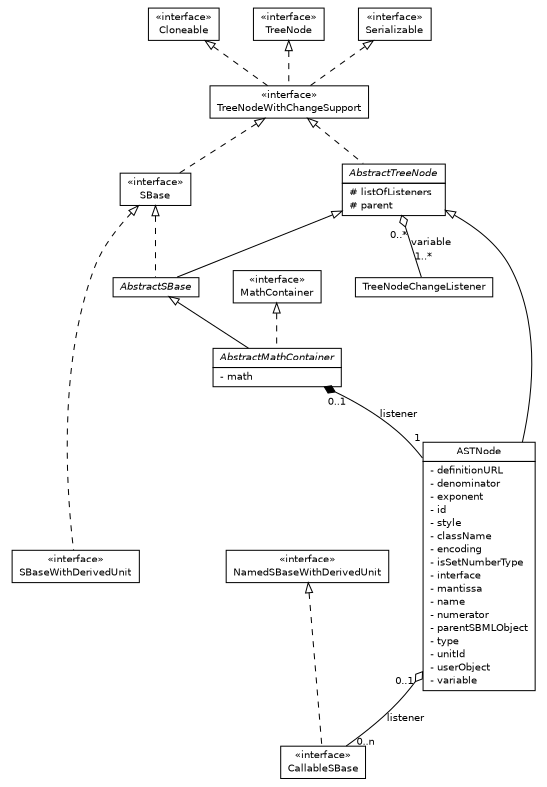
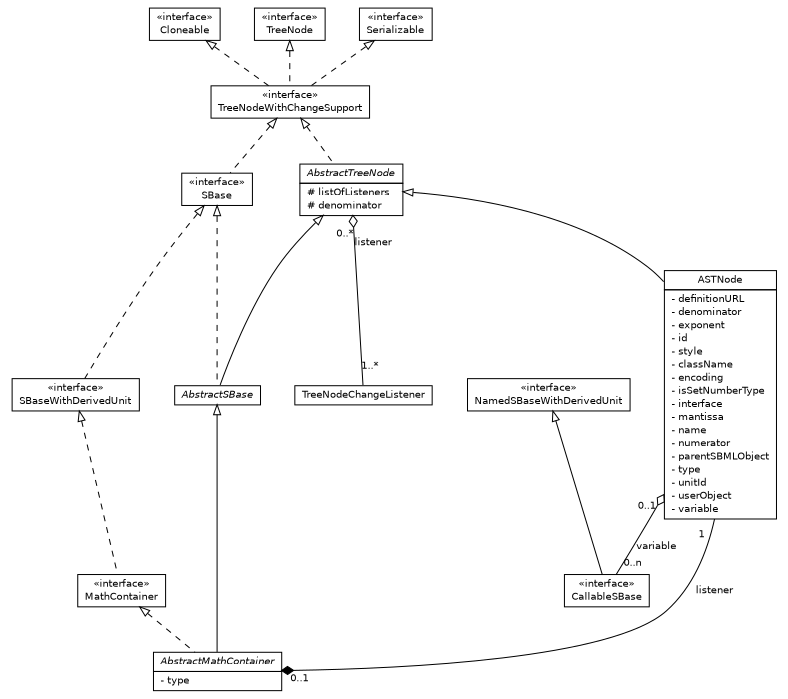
(371, 205) -> (344, 205)
(431, 243) -> (373, 243)
(237, 377) -> (175, 681)
none -> (100, 498)
(315, 669) -> (579, 497)
(405, 718) -> (656, 547)
